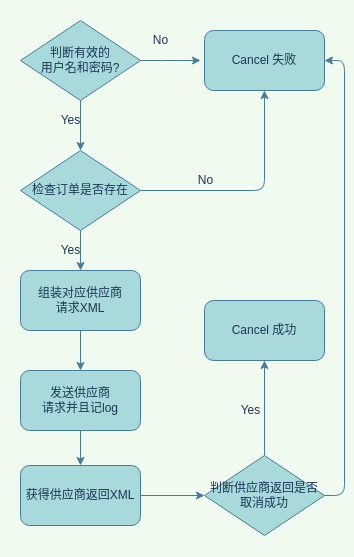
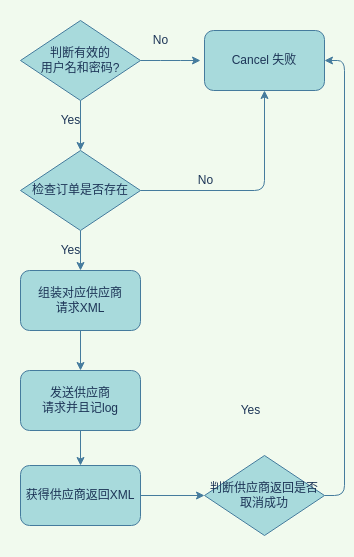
(265, 331) -> none
(265, 411) -> none
